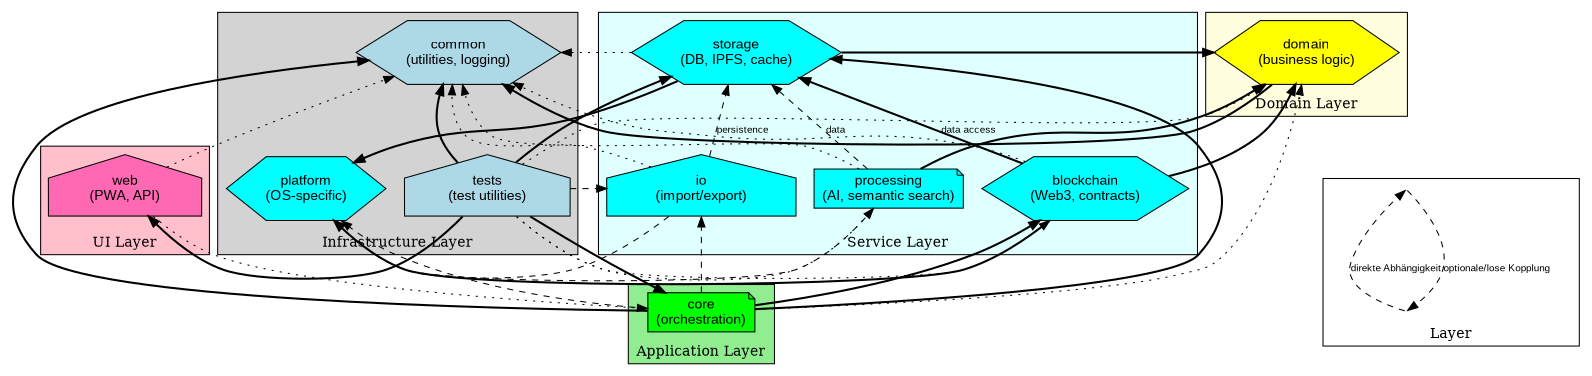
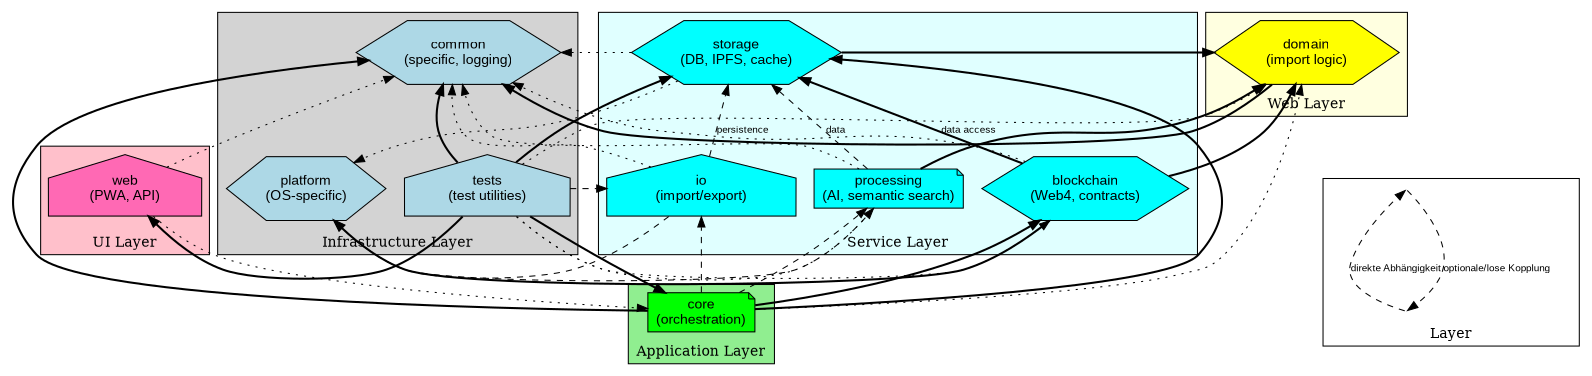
(458, 53) -> (458, 53)
(1307, 53) -> (1307, 53)
(1307, 104) -> (1307, 104)
(522, 128) -> (522, 128)
(306, 189) -> (306, 189)
(1085, 189) -> (1085, 189)
(501, 287) -> (795, 261)
